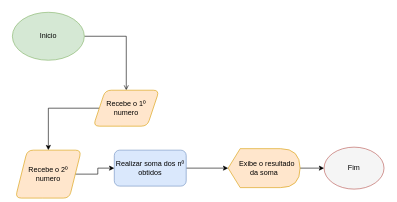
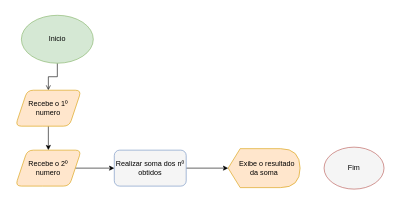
(48, 36) -> (57, 39)
(126, 108) -> (48, 108)
(150, 168) -> (150, 168)
(318, 168) -> none
(48, 174) -> (48, 168)
